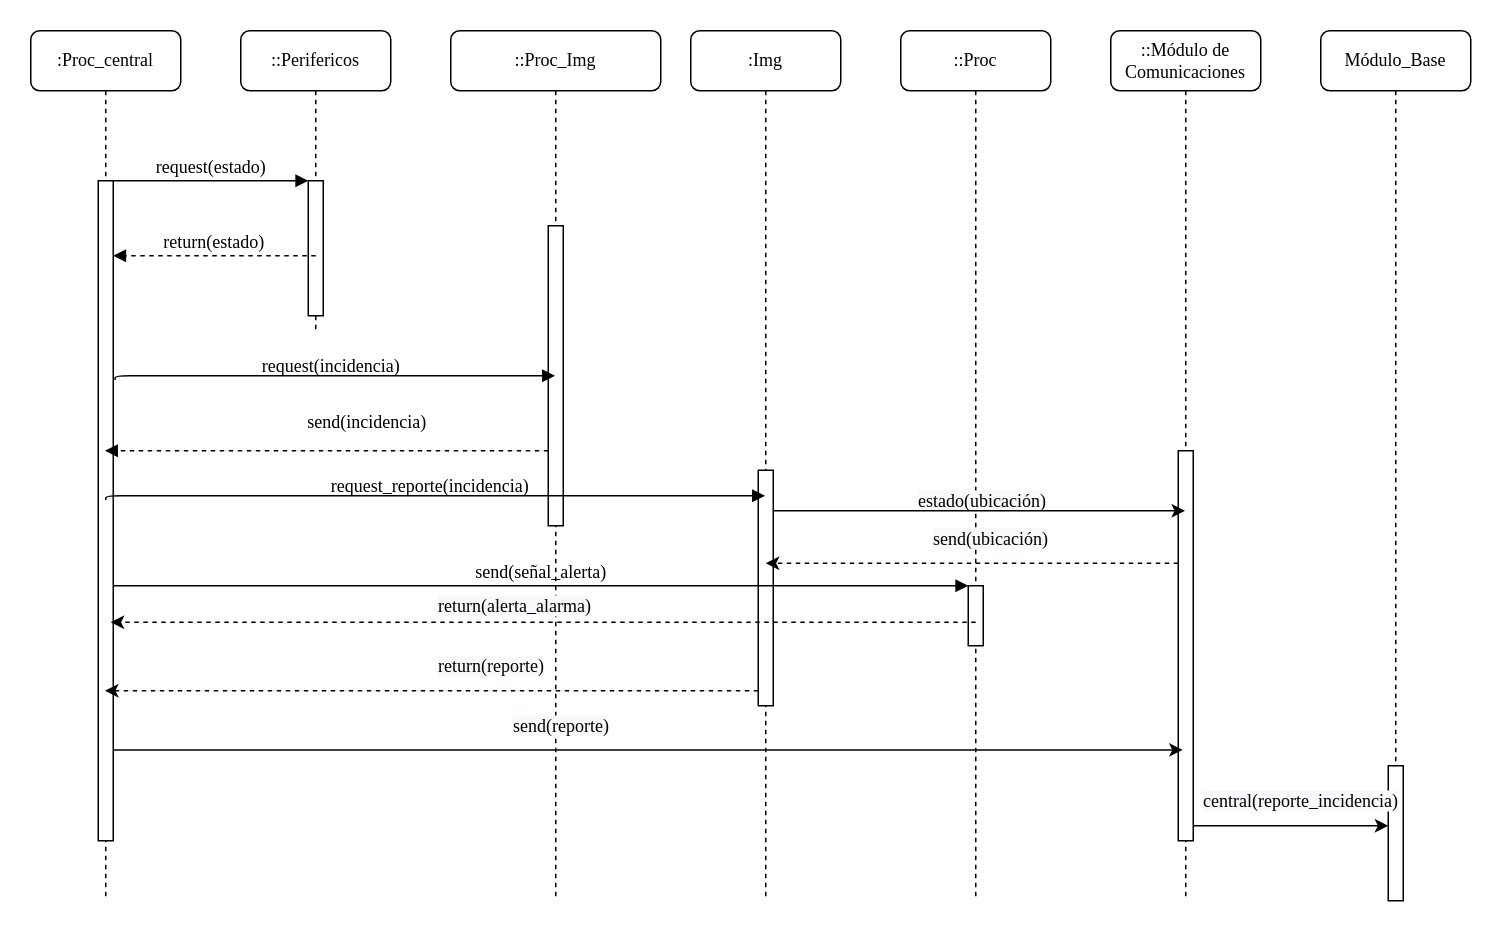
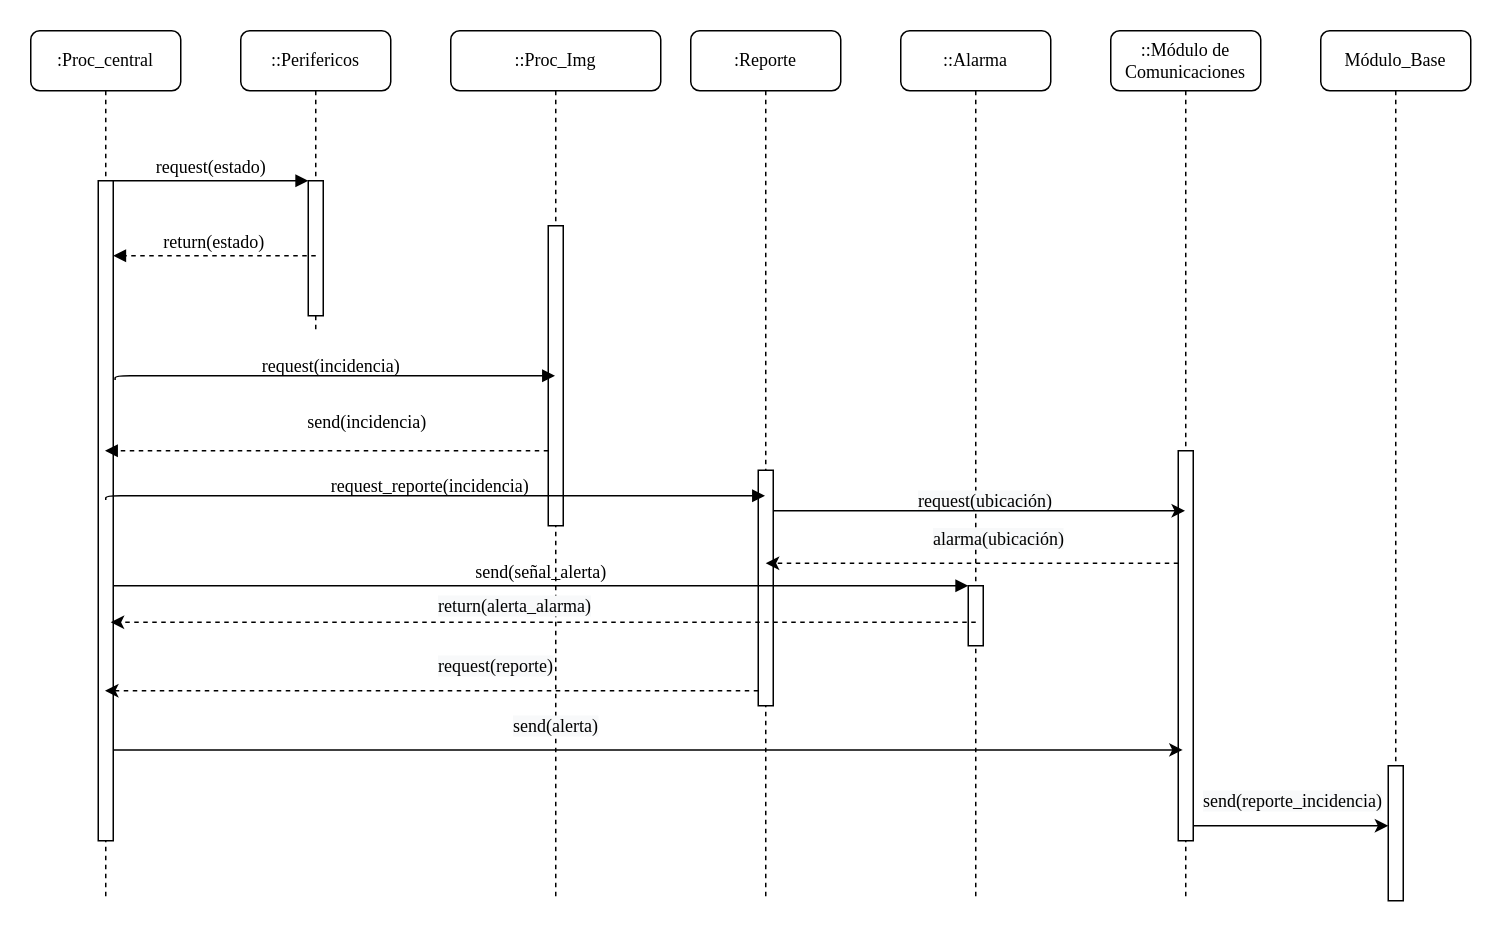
(766, 61) -> (766, 61)
(976, 61) -> (976, 61)
(986, 500) -> (990, 500)
(993, 538) -> (999, 538)
(502, 665) -> (506, 665)
(568, 725) -> (562, 725)
(1309, 800) -> (1299, 800)
